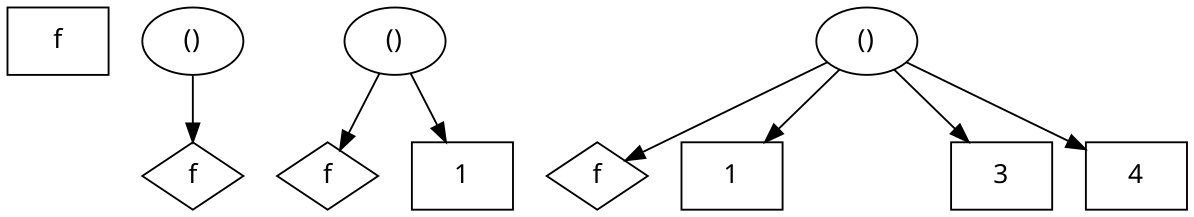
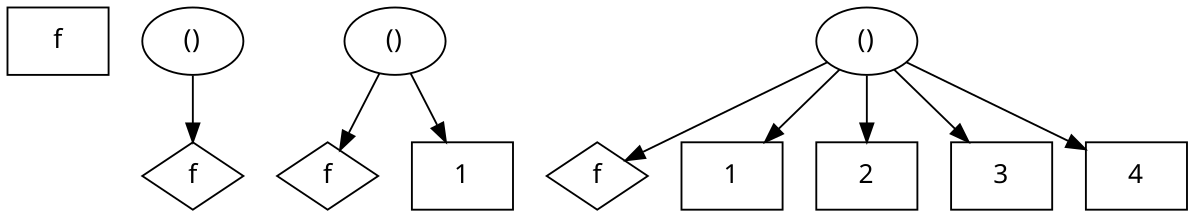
none -> (867, 176)
